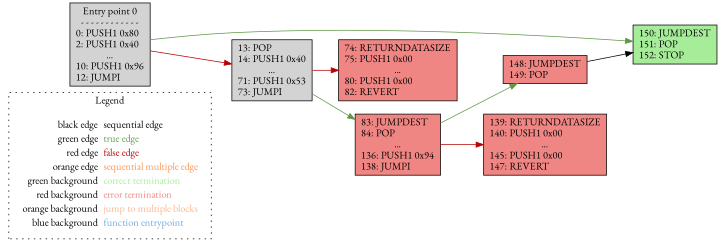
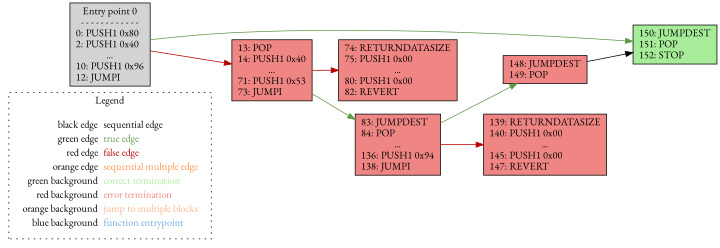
(272, 70) -> (272, 70)
